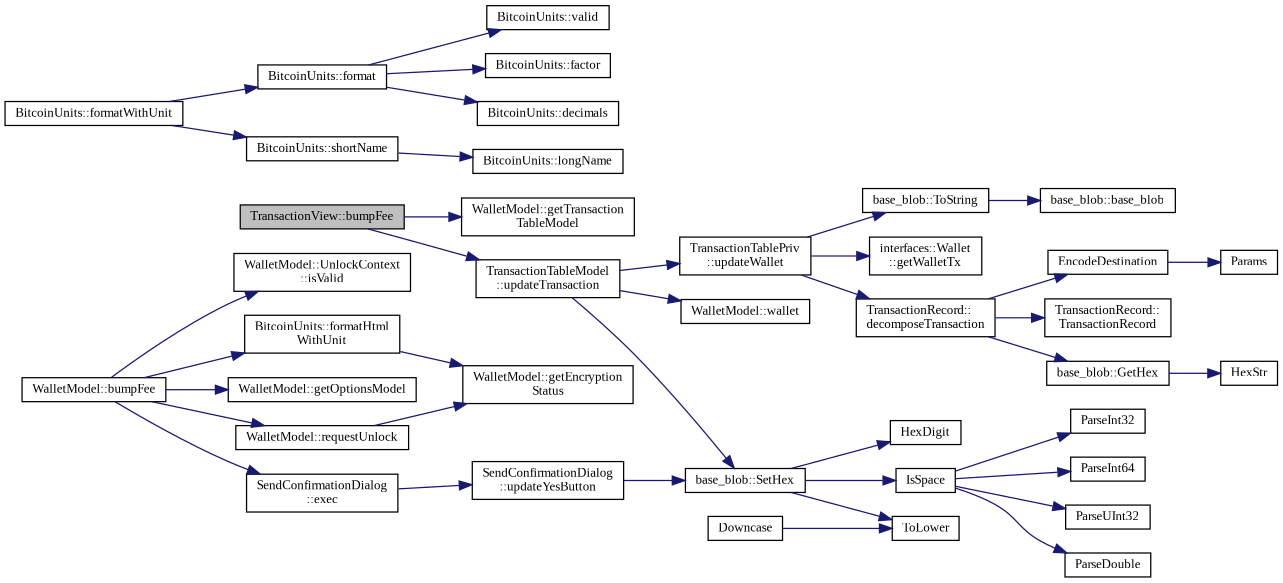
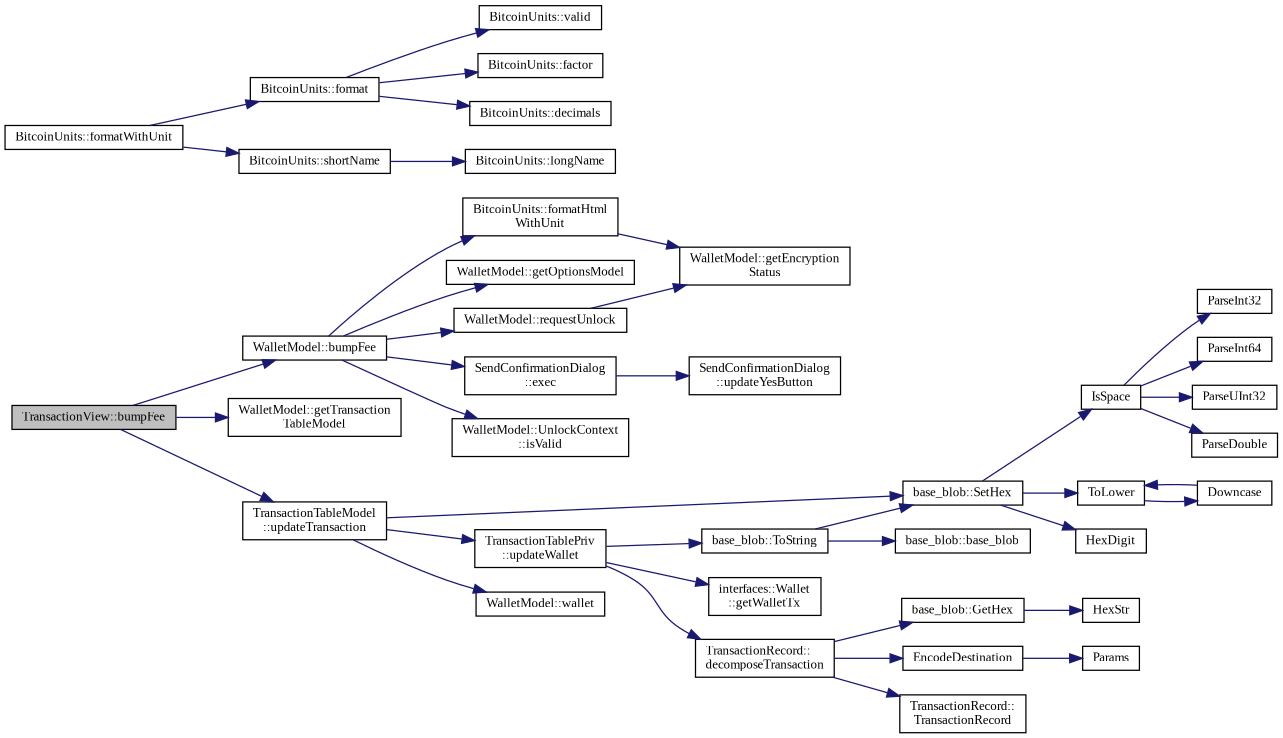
none -> (198, 385)
(648, 480) -> (858, 519)
none -> (1165, 502)
